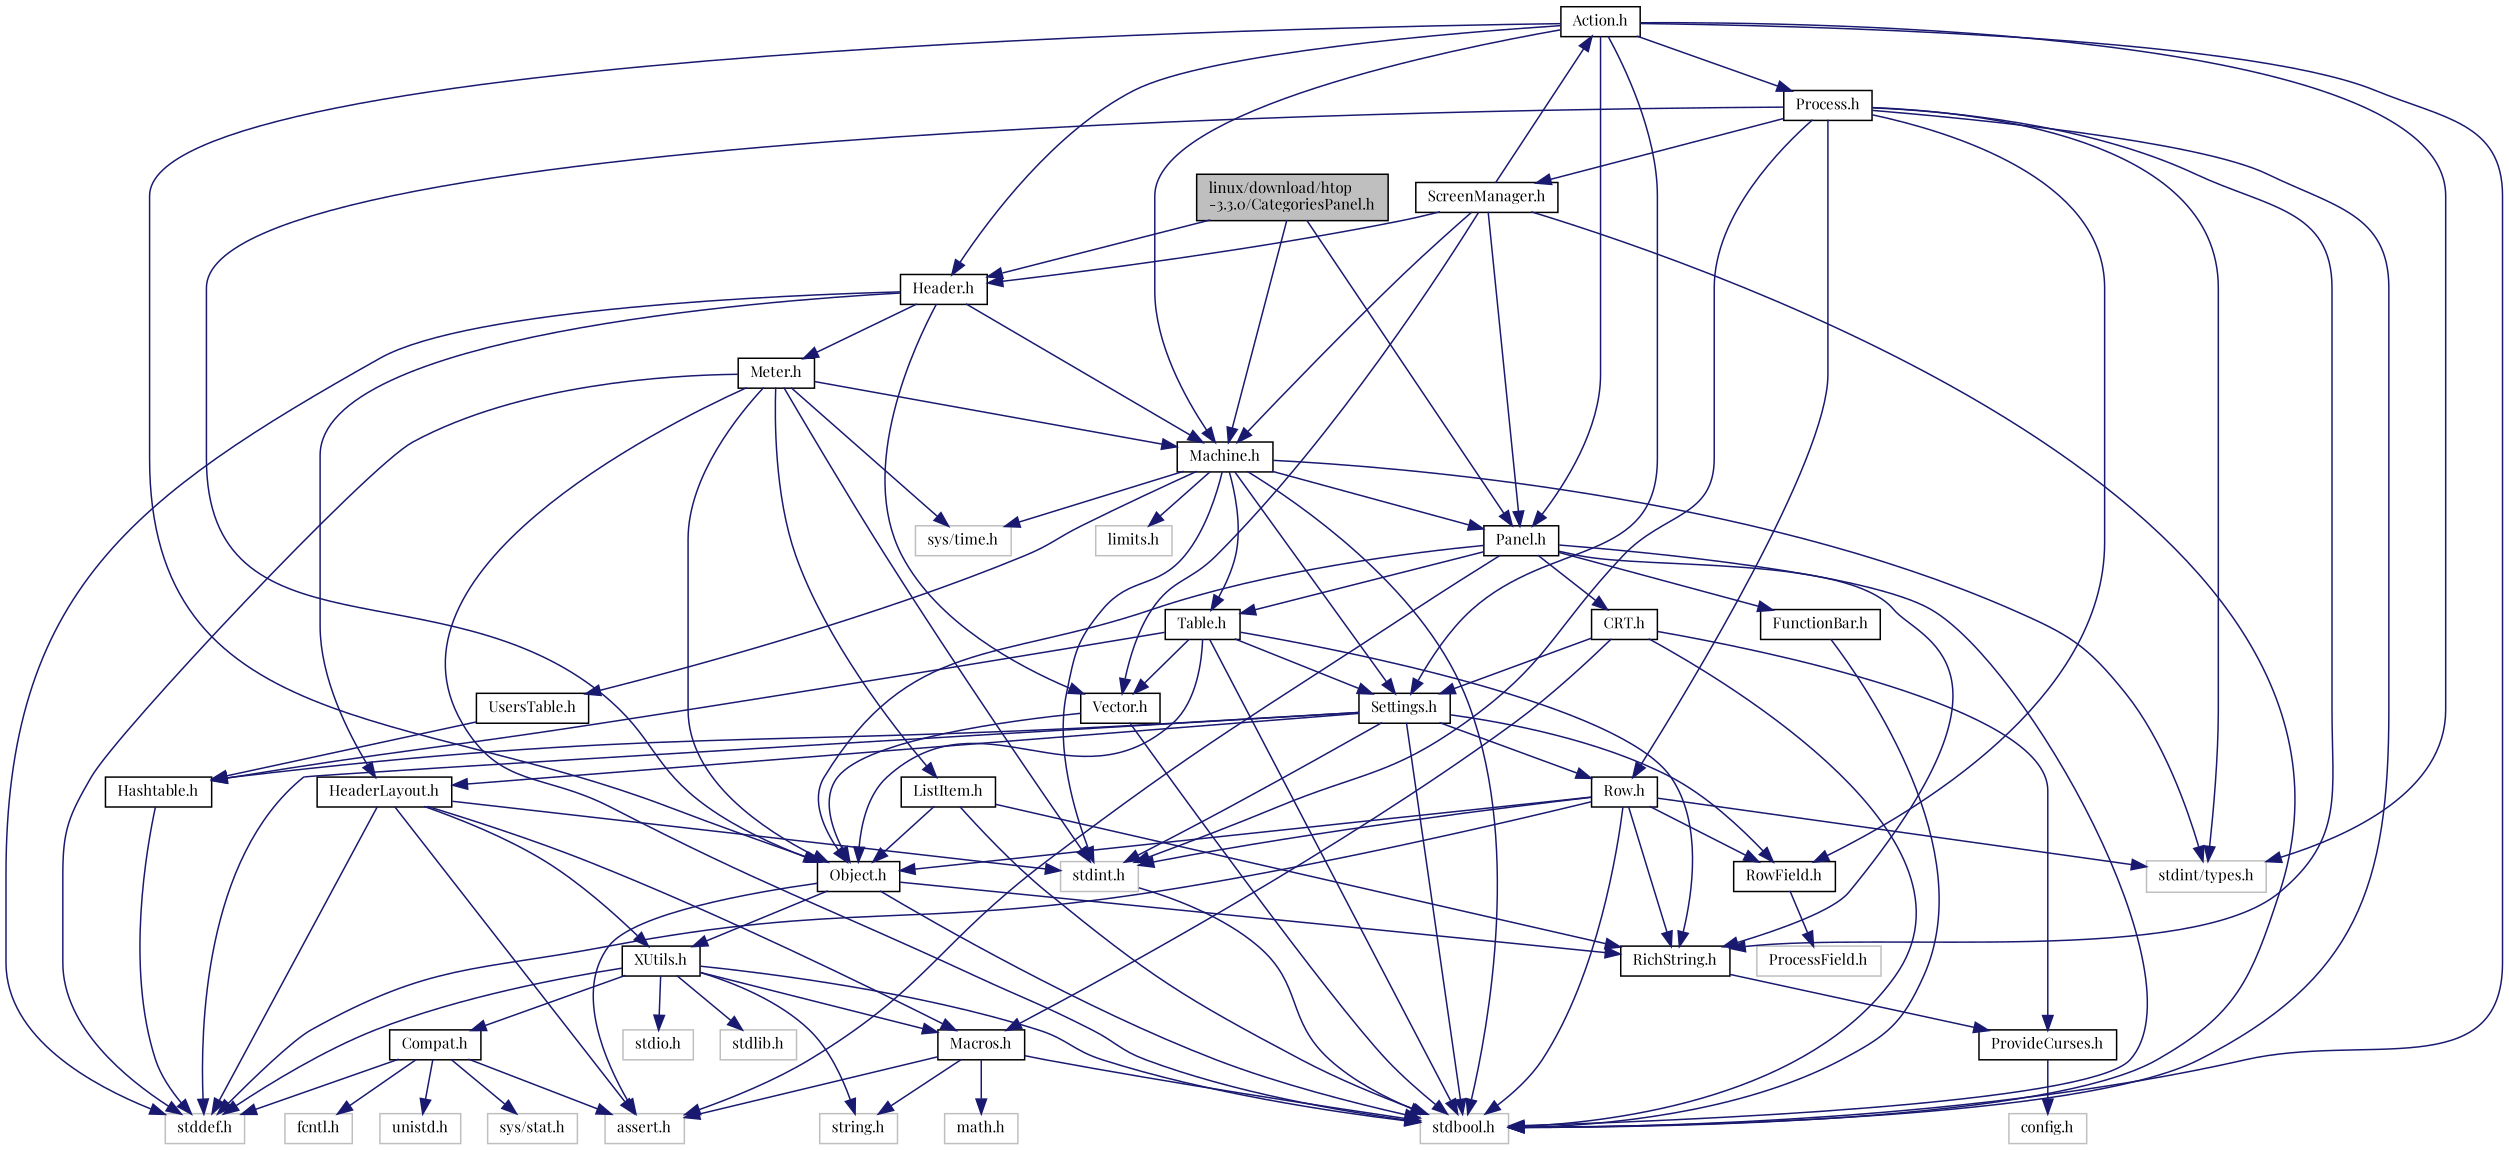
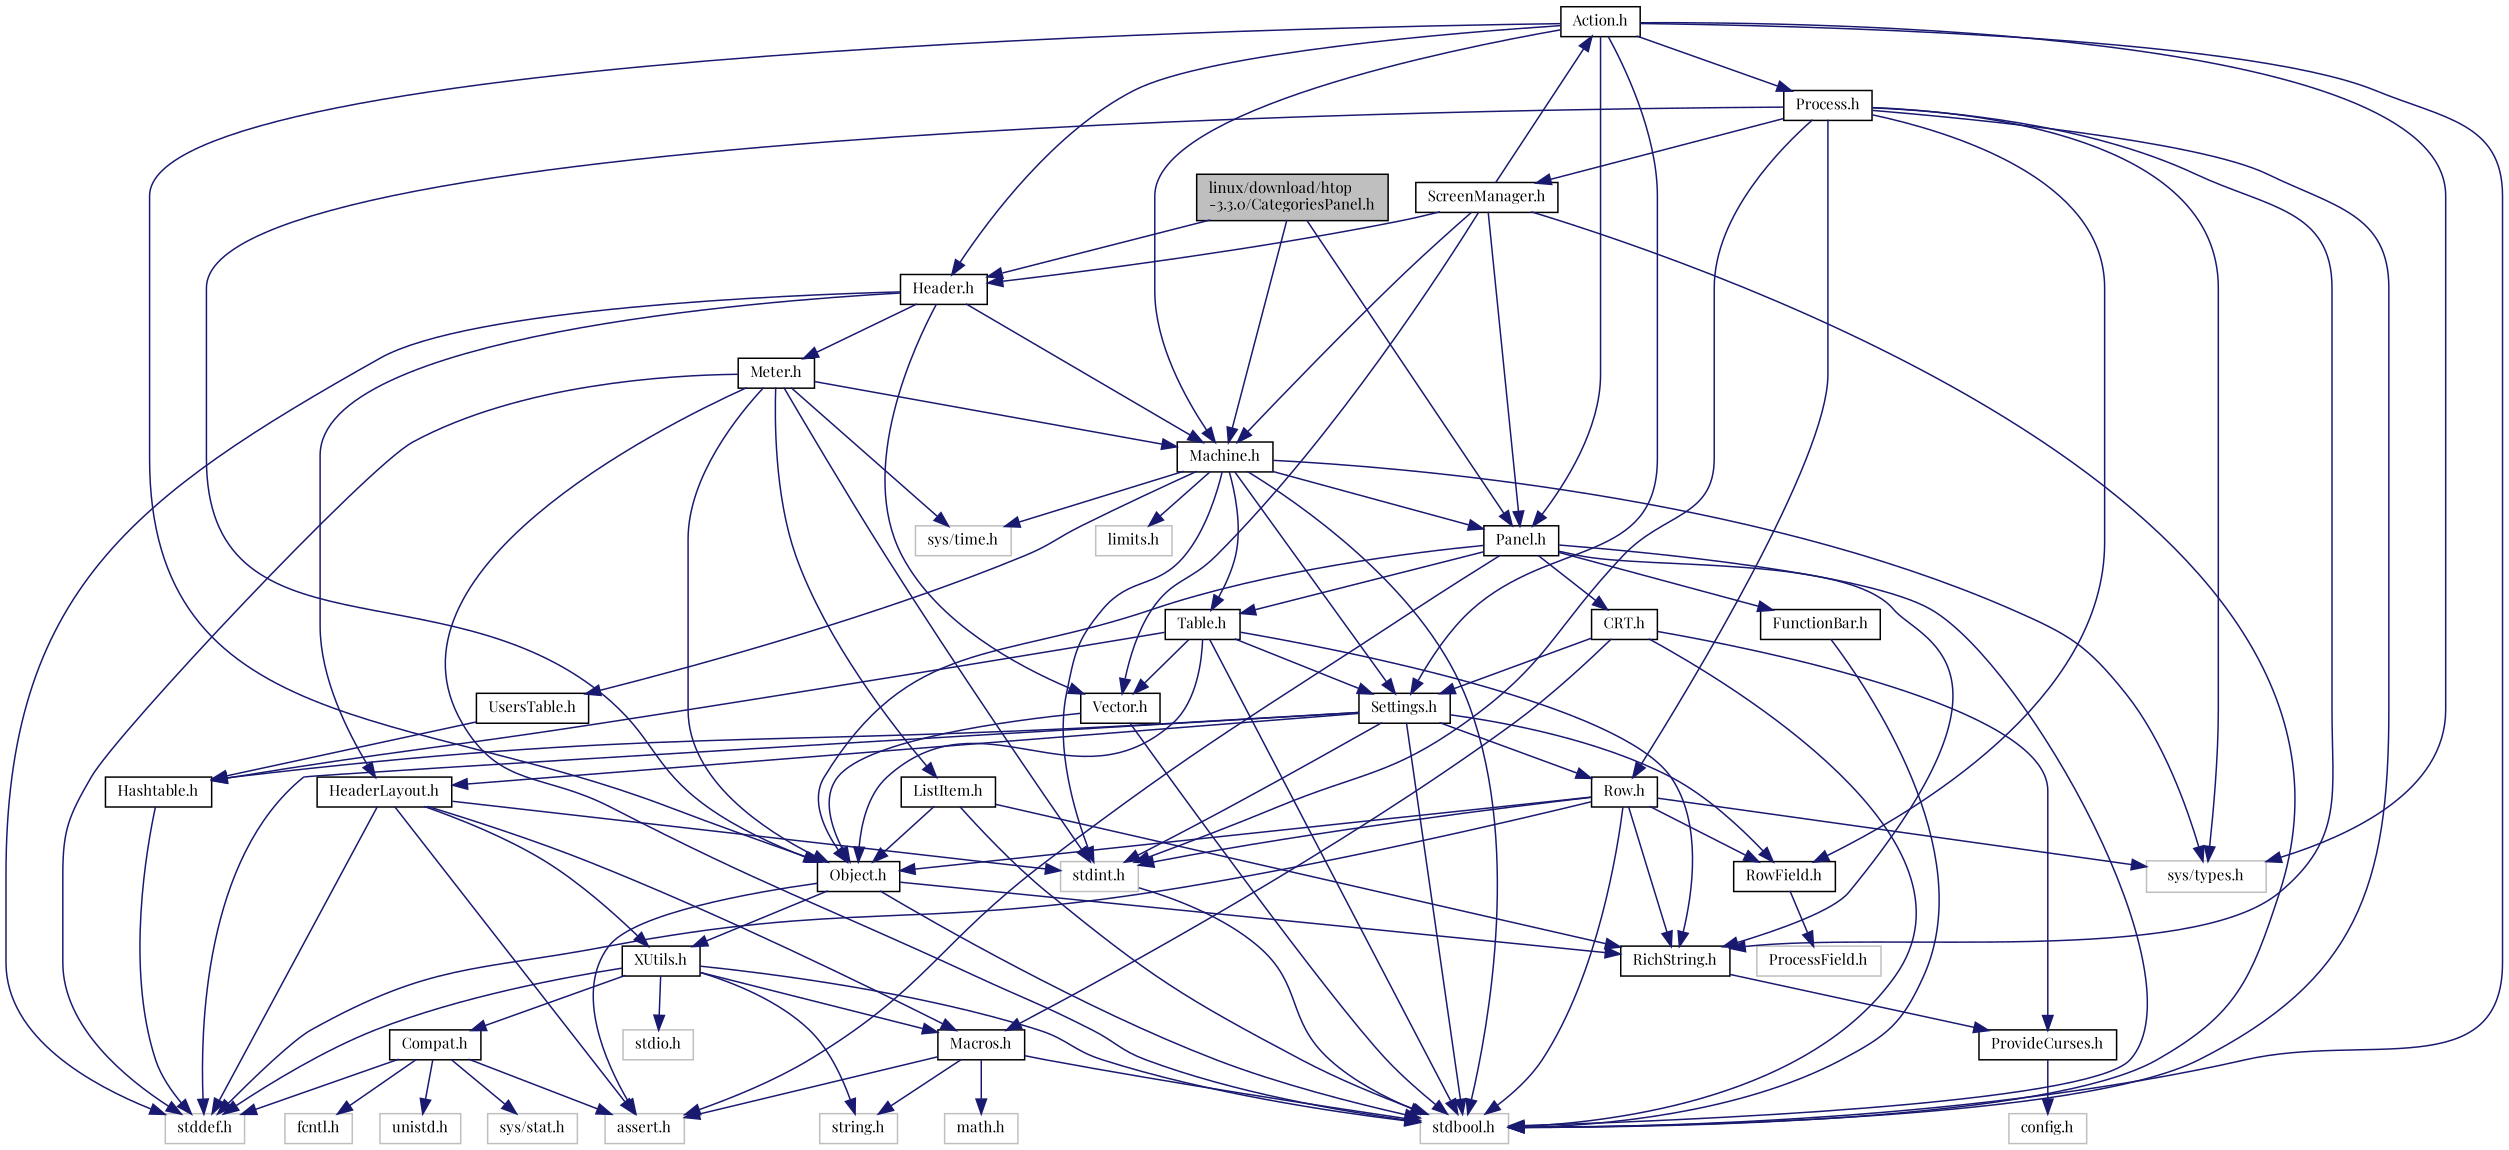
(2206, 877) -> (2206, 877)
(758, 1045) -> none
